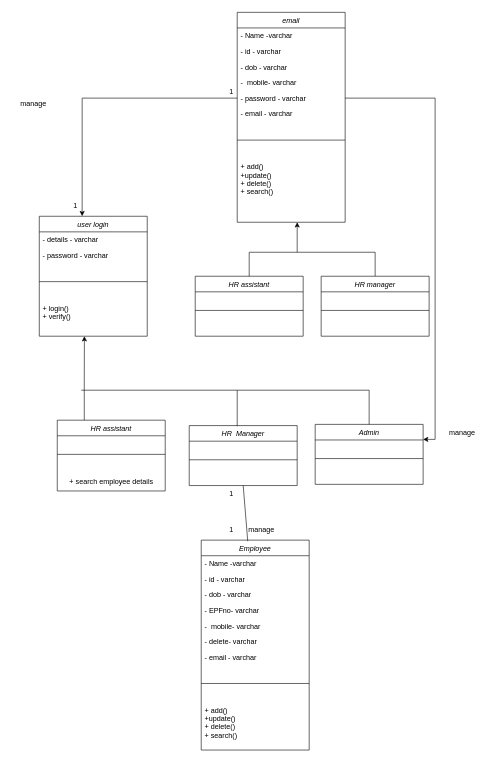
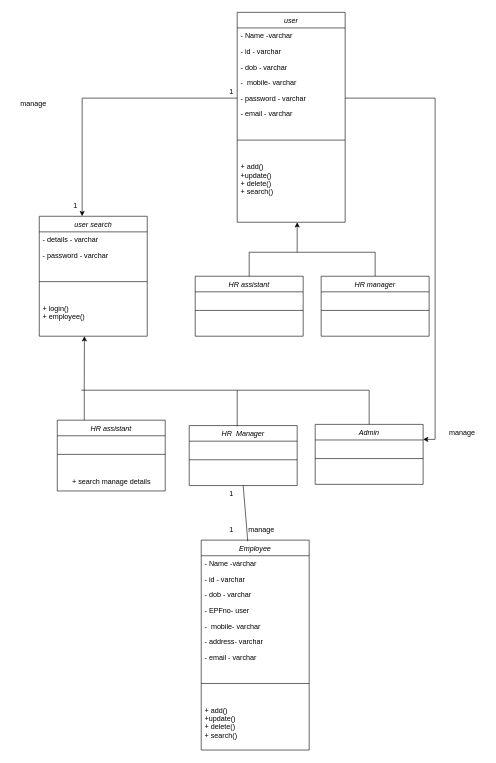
(291, 20) -> (291, 20)
(93, 224) -> (93, 224)
(58, 308) -> (58, 308)
(112, 482) -> (112, 482)
(235, 611) -> (229, 611)
(236, 642) -> (239, 642)
